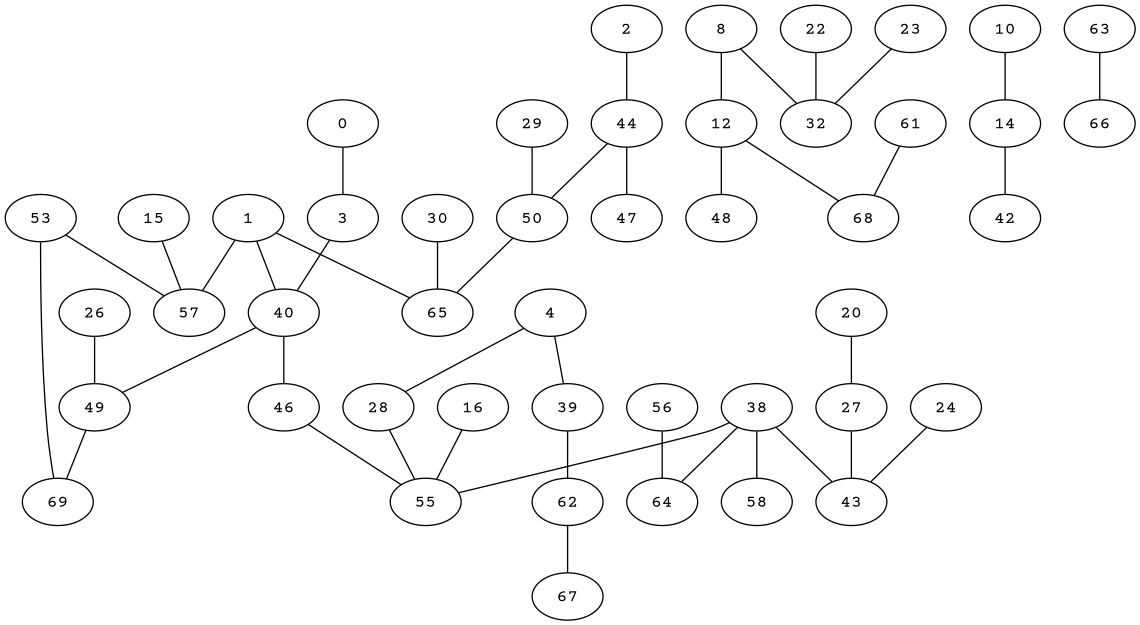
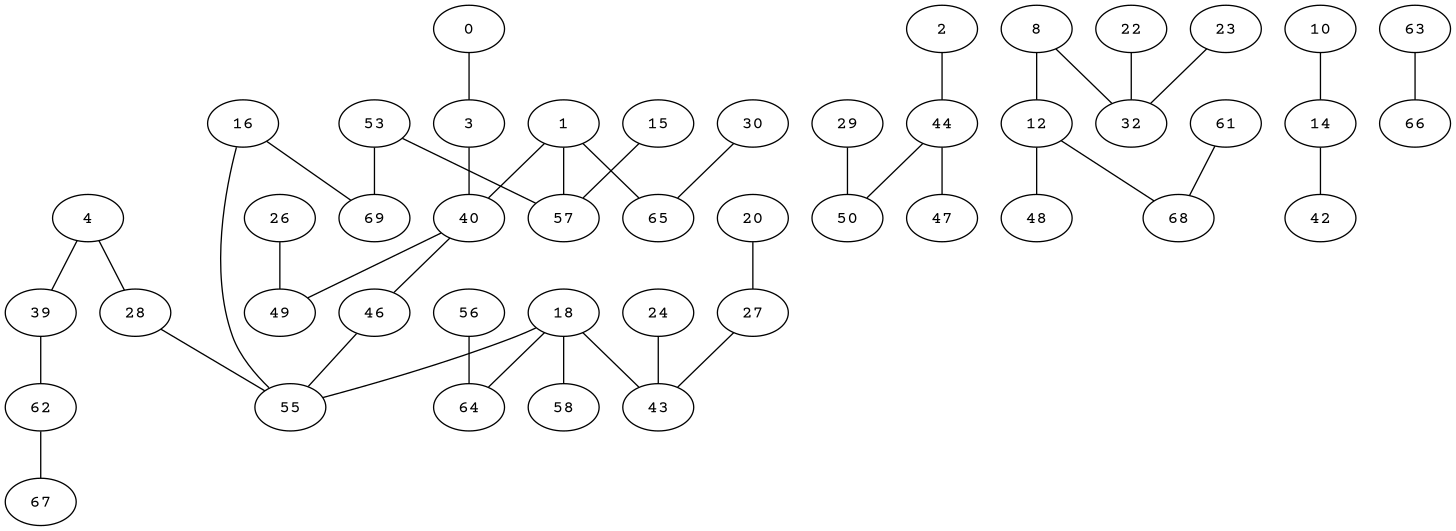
(485, 265) -> none
(757, 407) -> (564, 313)
(76, 455) -> (309, 171)
